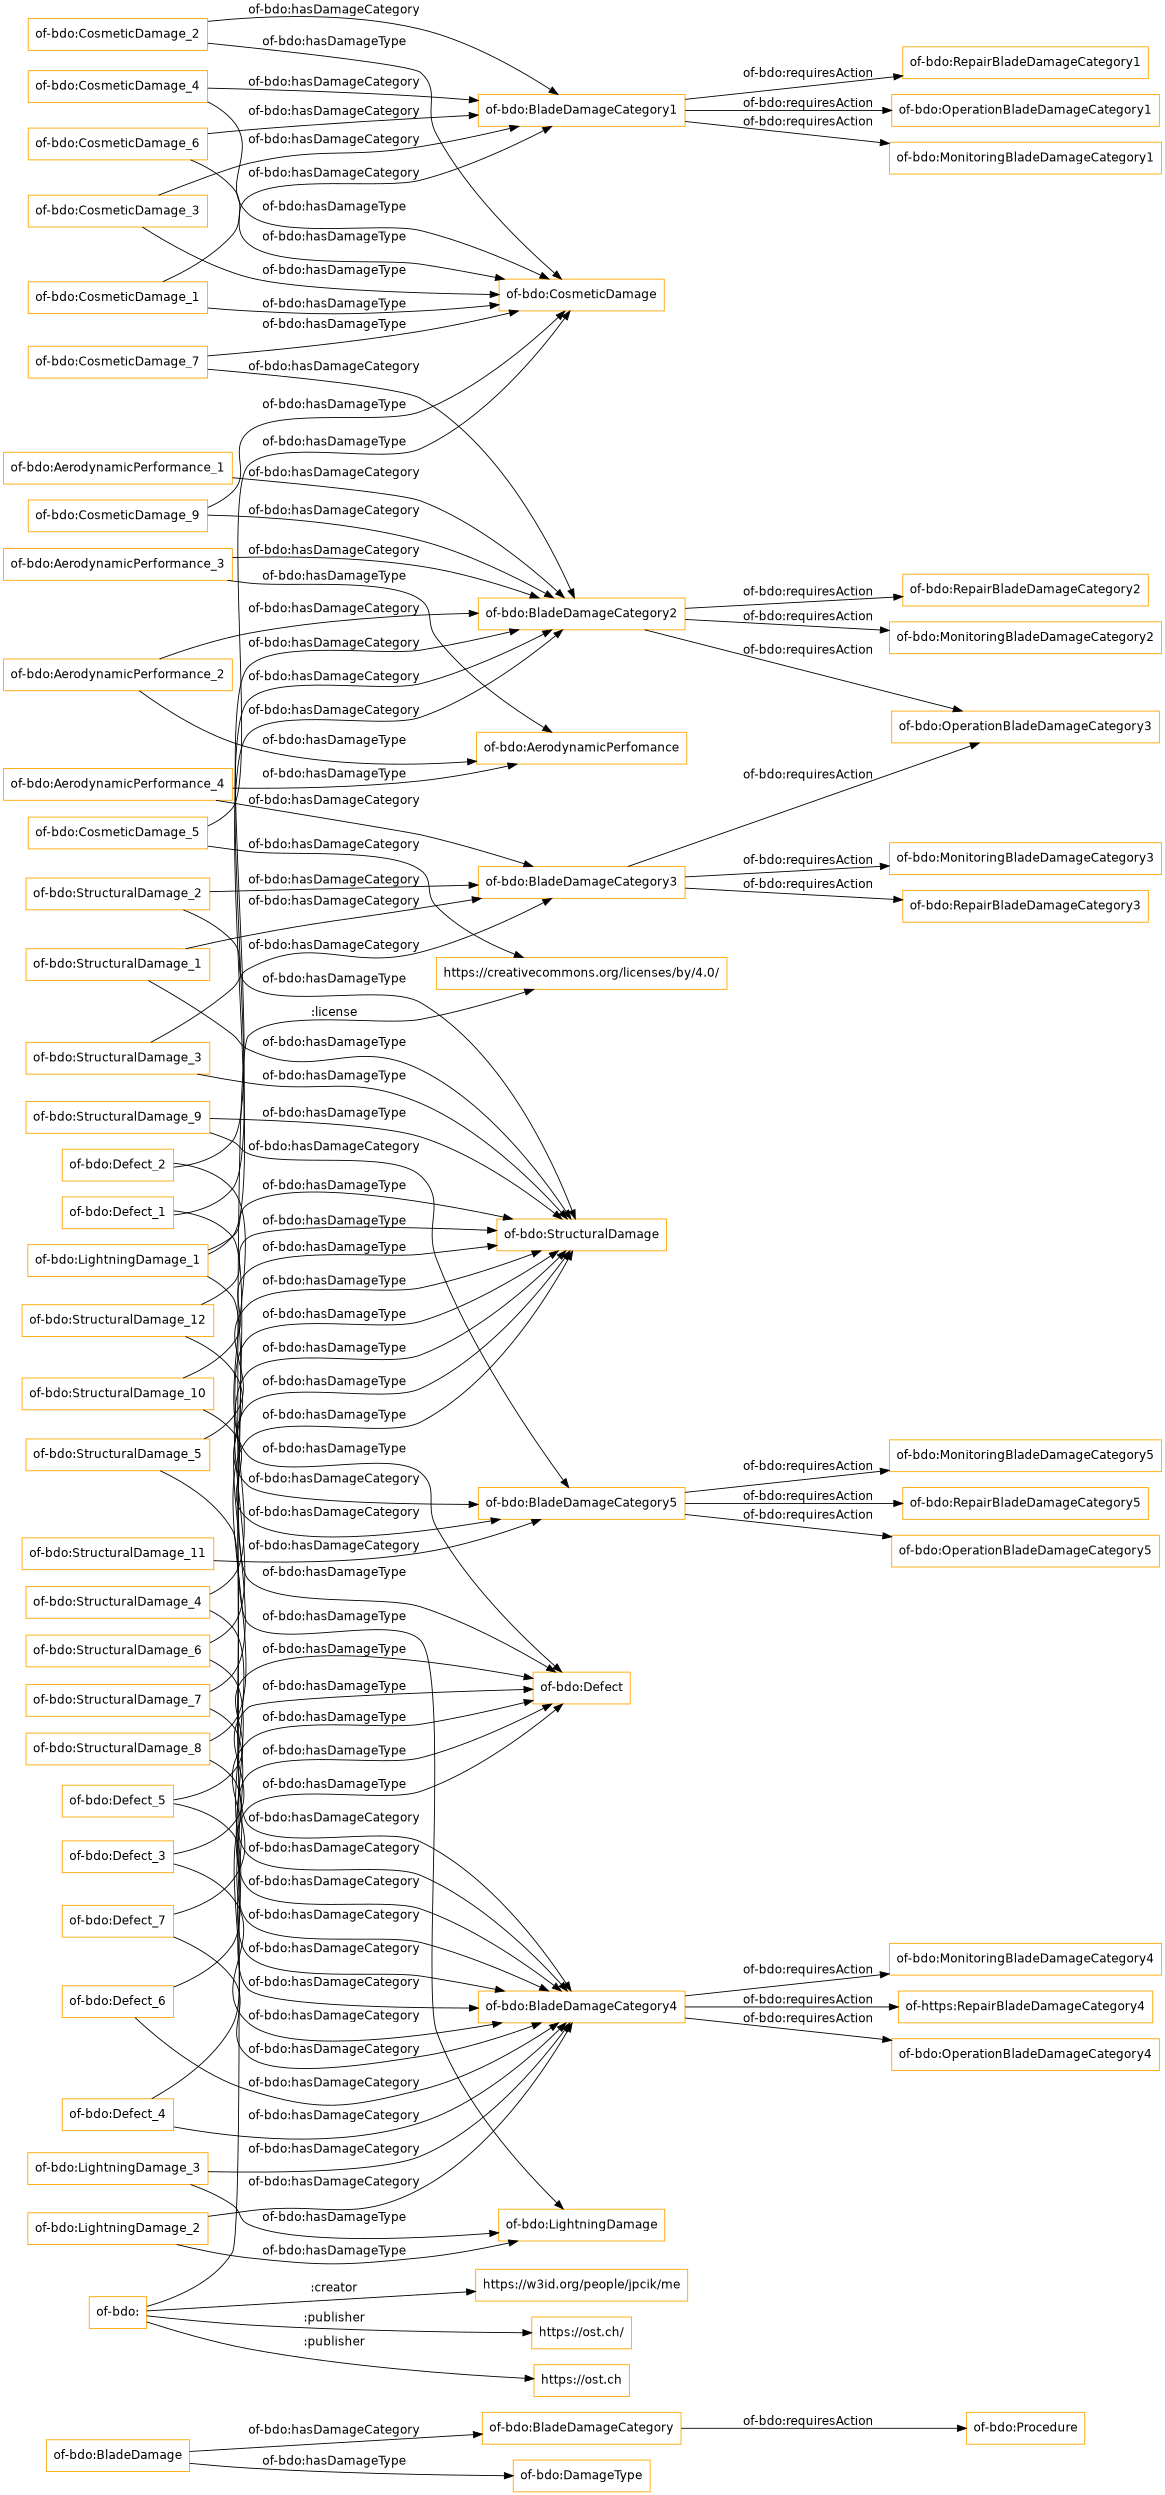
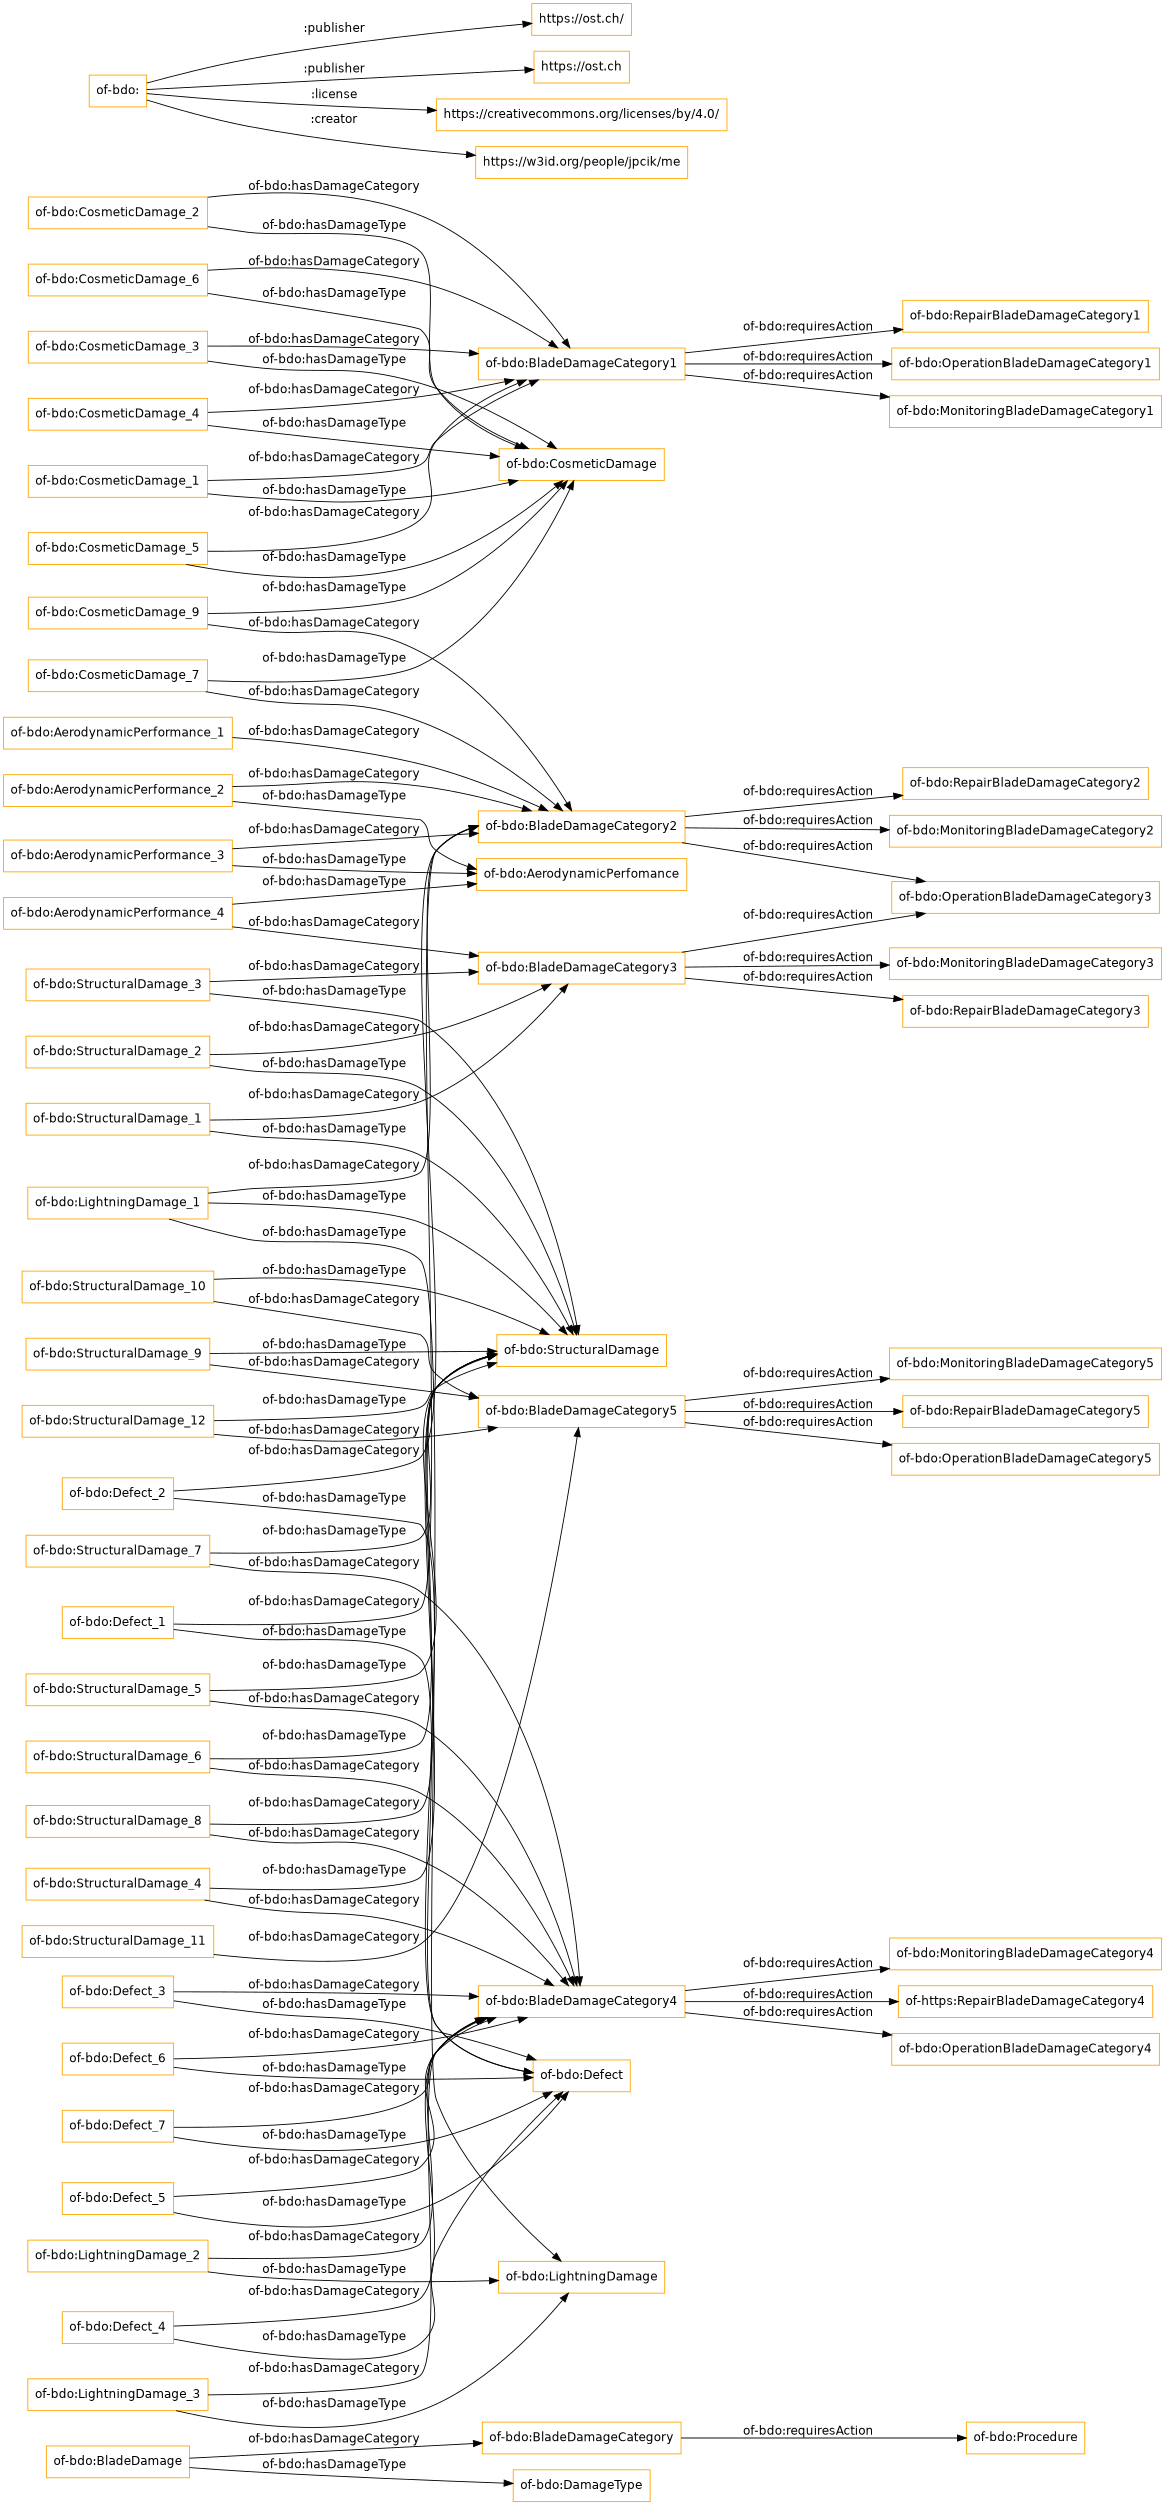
(382, 858) -> (406, 528)
(334, 1416) -> (334, 1803)
